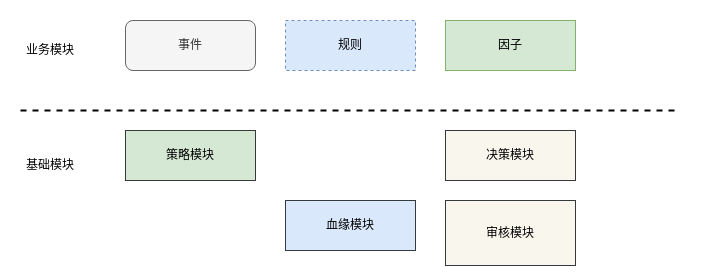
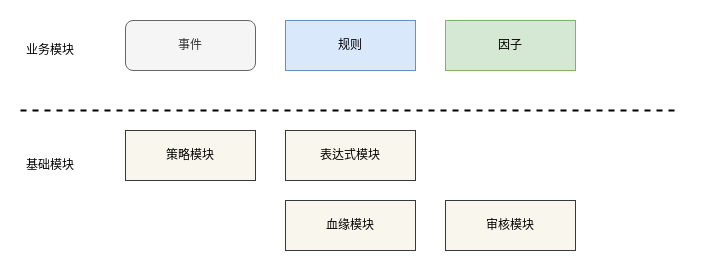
(351, 46) -> (351, 46)
(191, 156) -> (191, 156)
none -> (351, 156)
(511, 156) -> none
(351, 226) -> (351, 226)
(511, 233) -> (511, 226)
